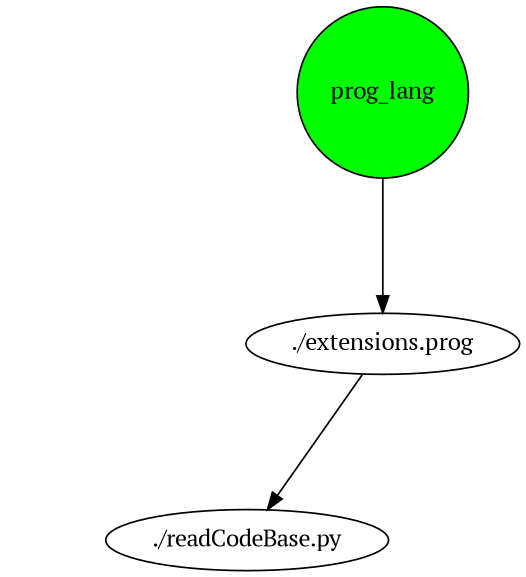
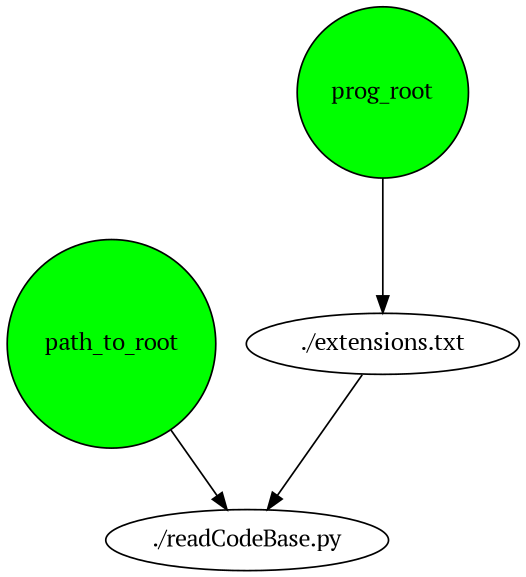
(383, 92) -> (383, 92)
none -> (111, 344)
(383, 344) -> (383, 344)
